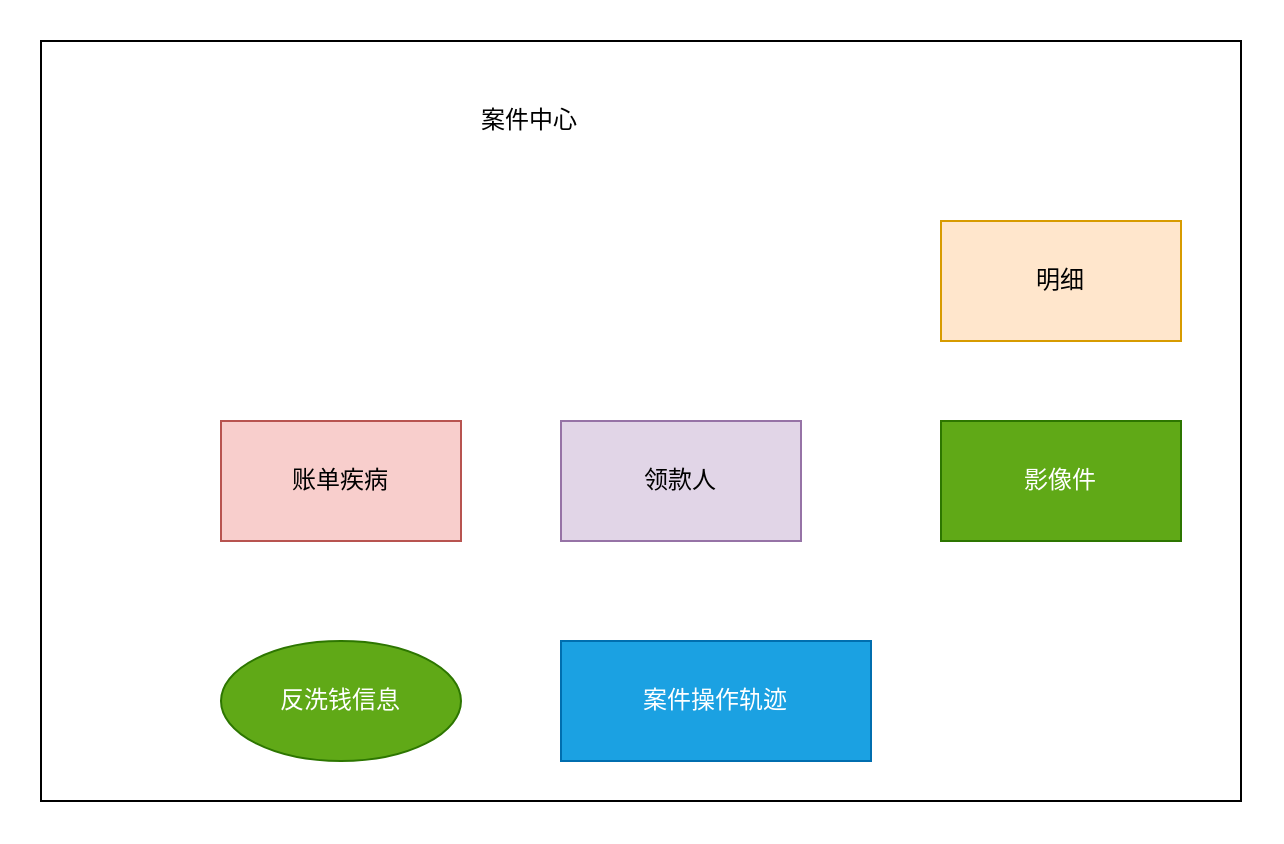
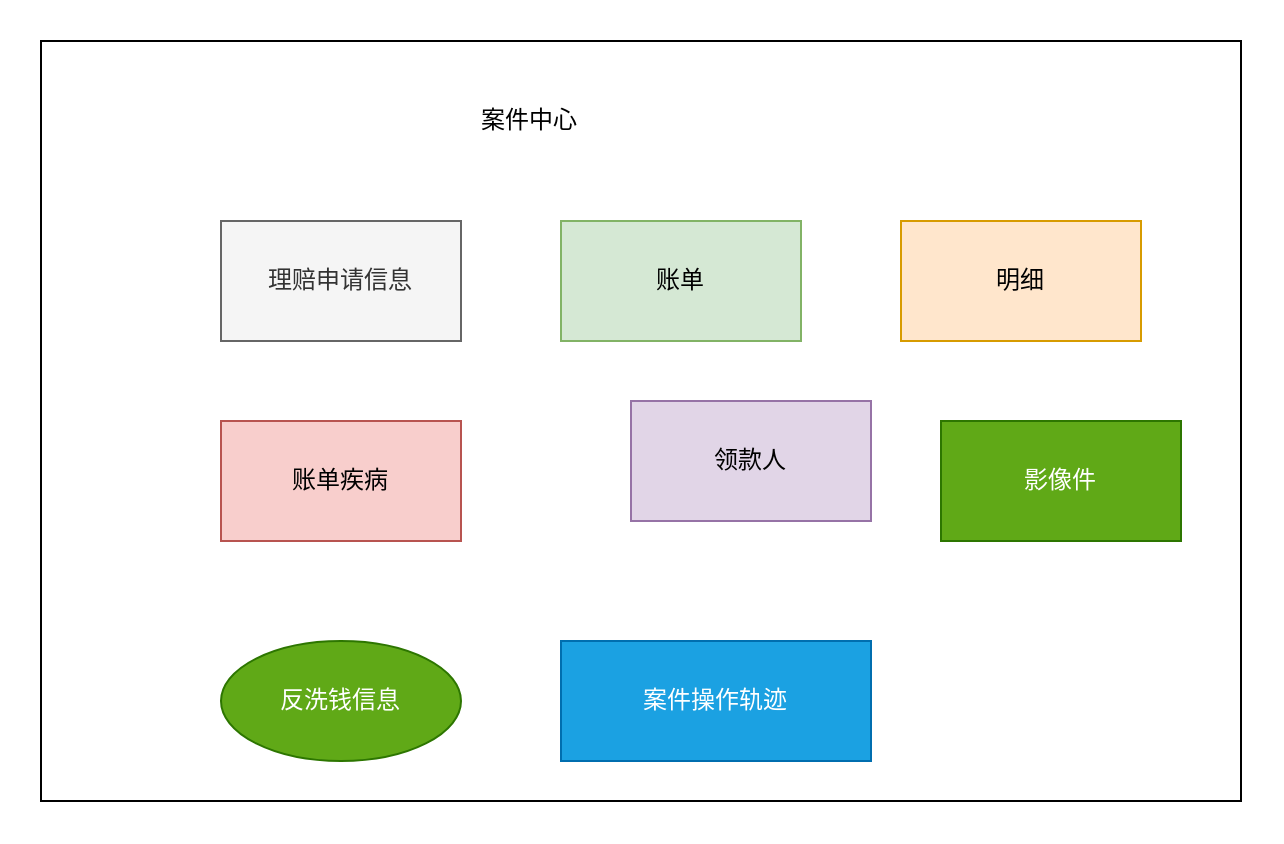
none -> (341, 281)
none -> (681, 281)
(1061, 281) -> (1021, 281)
(681, 481) -> (751, 461)
